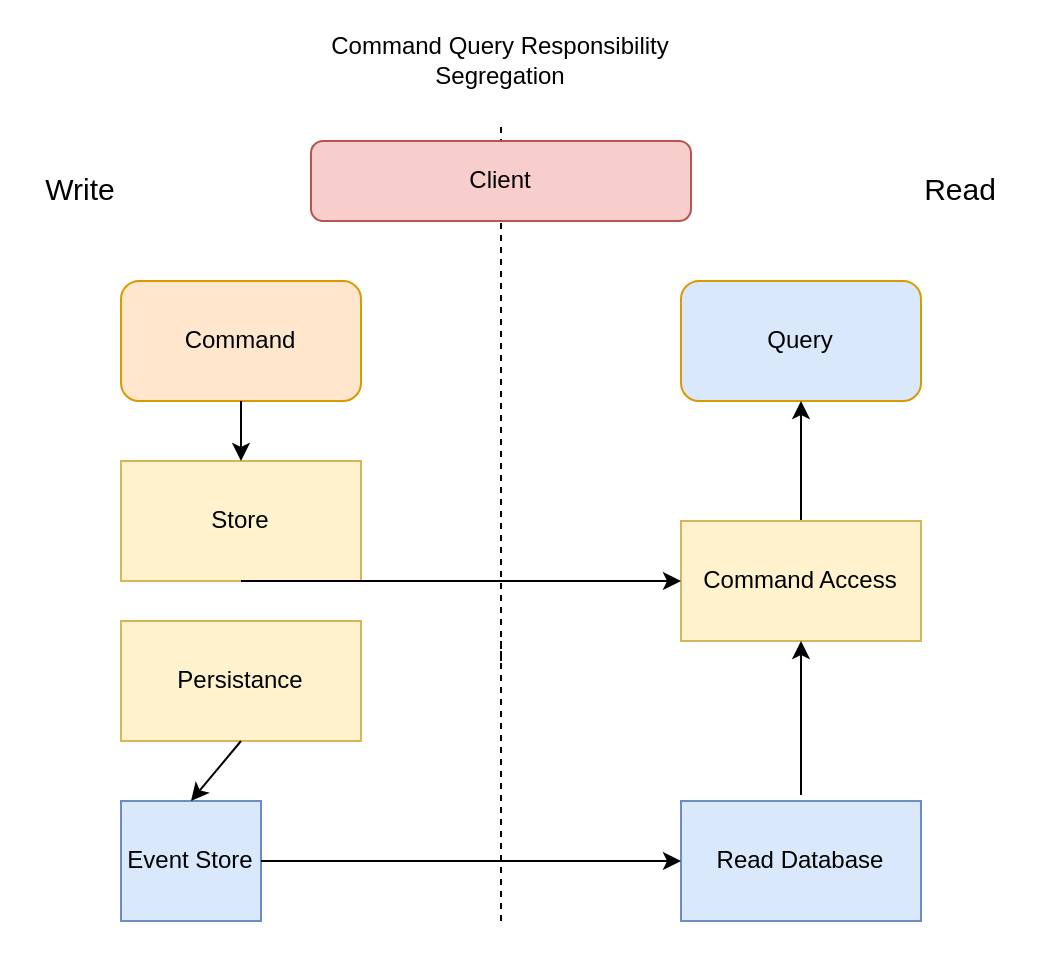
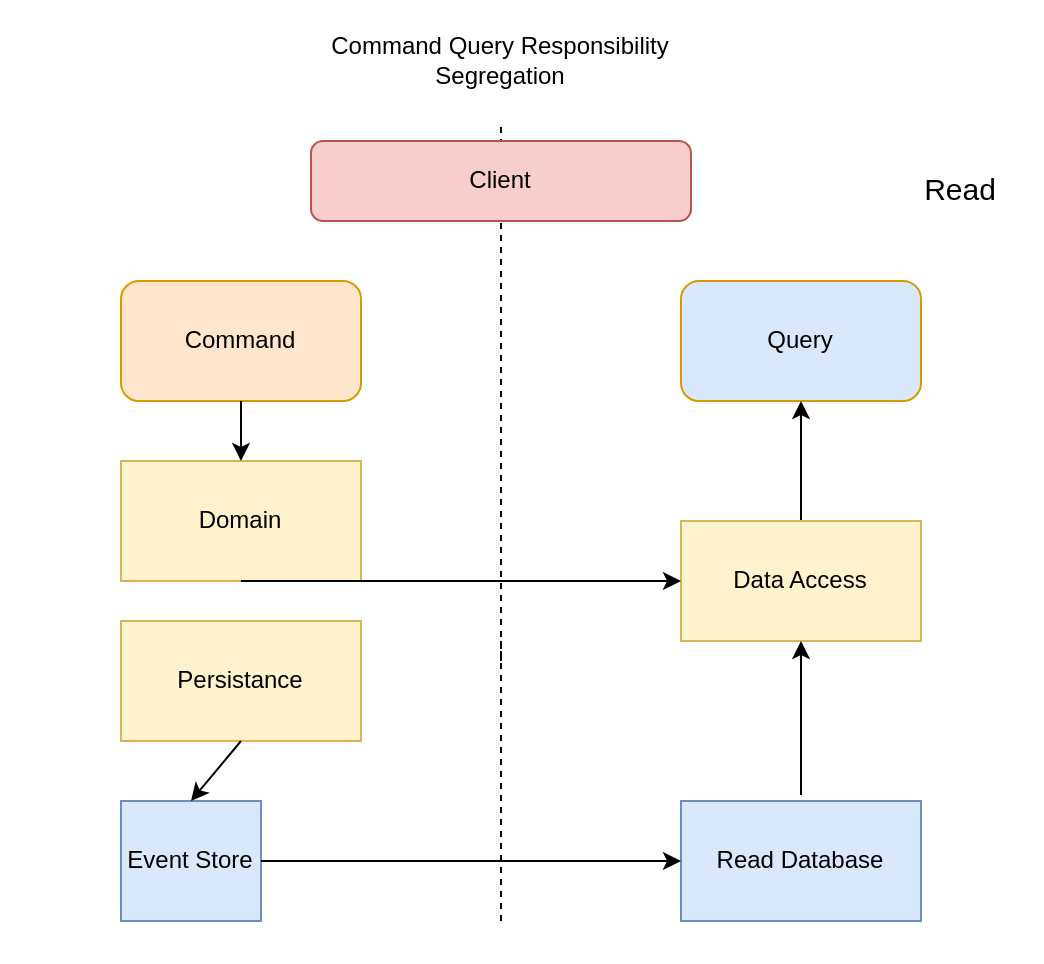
(81, 189) -> none
(241, 521) -> (241, 521)
(801, 581) -> (801, 581)
